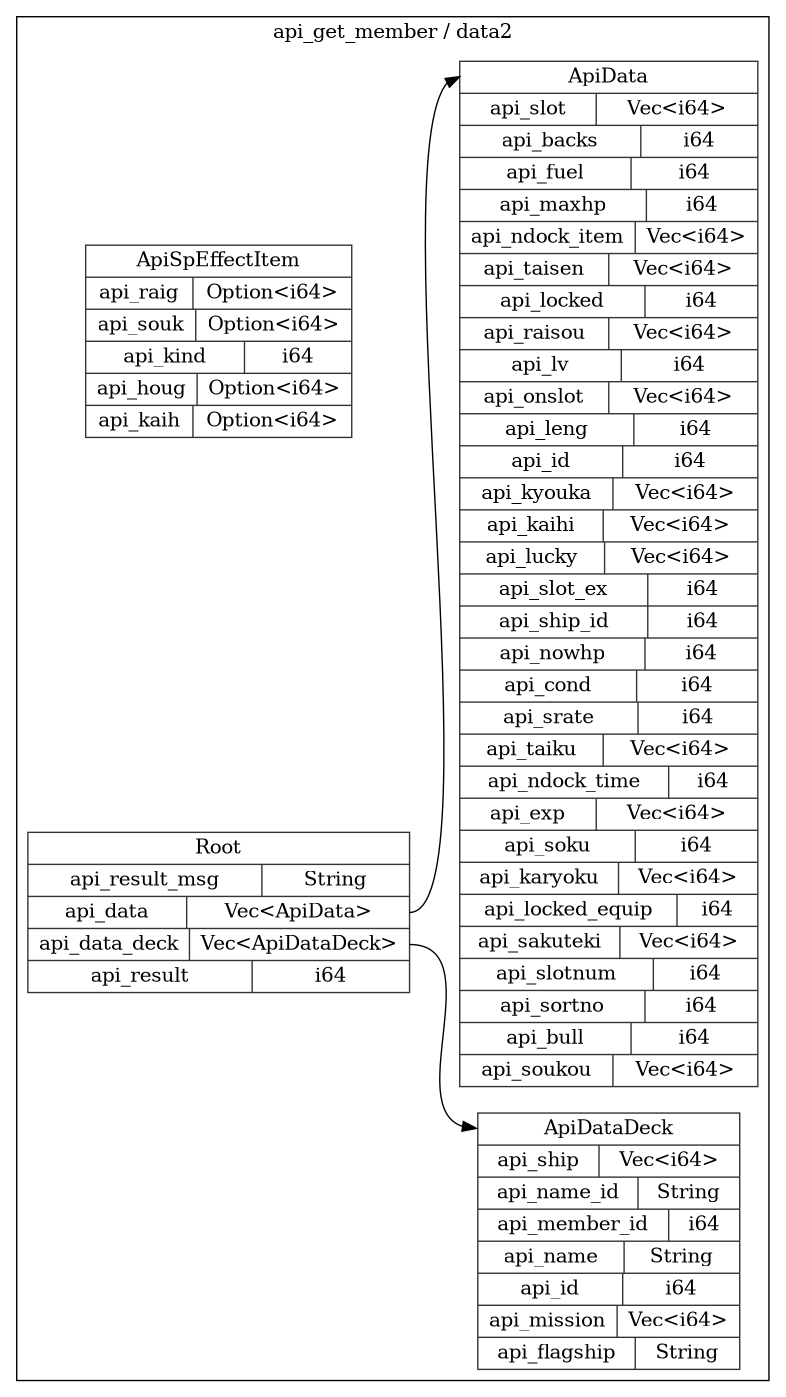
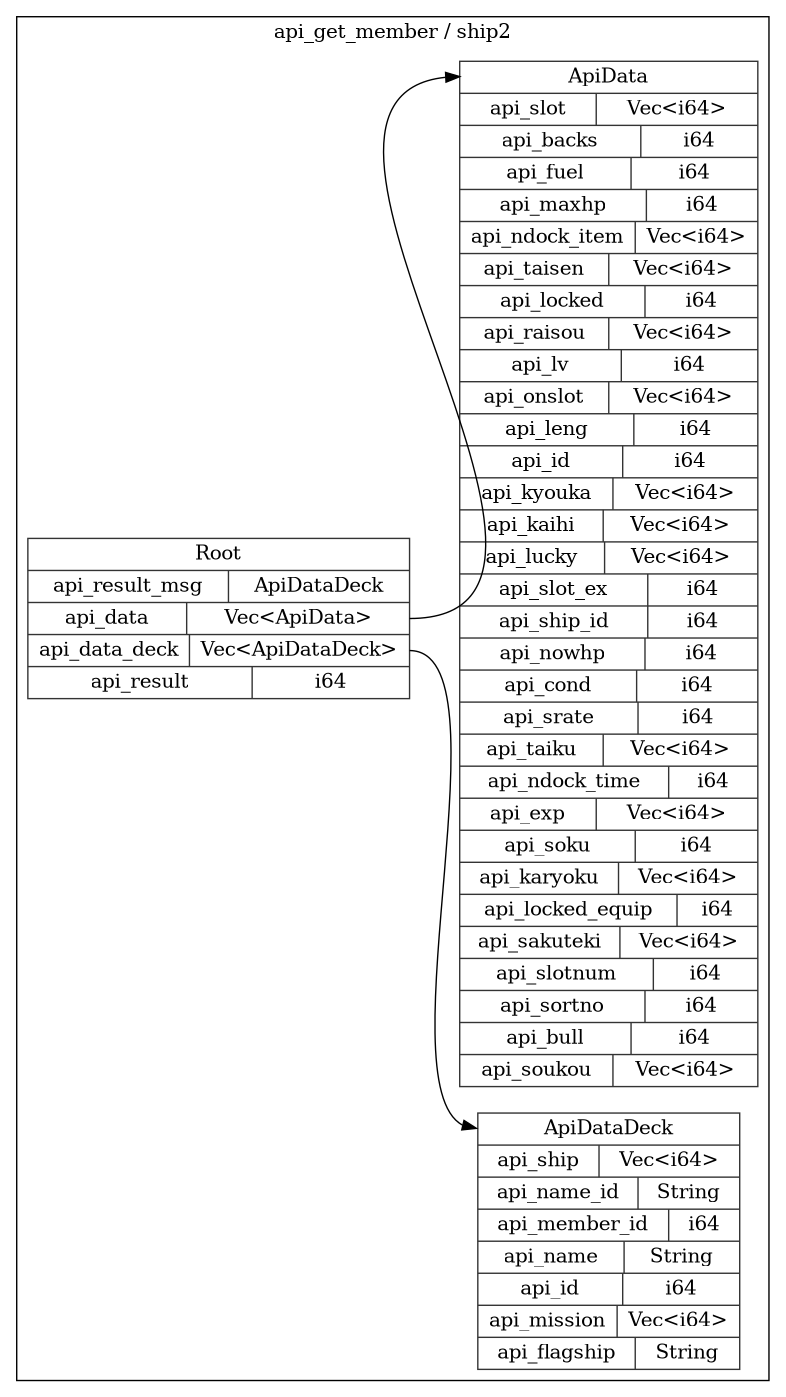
(393, 33) -> (393, 33)
(219, 341) -> none
(336, 880) -> (319, 586)
